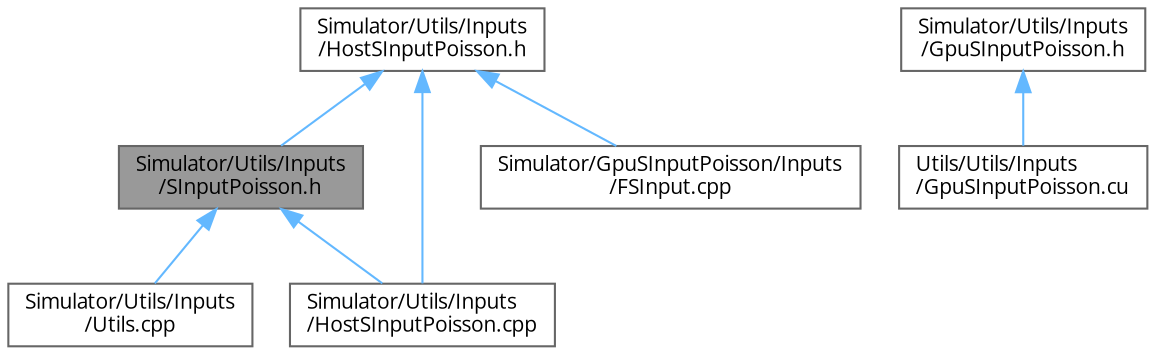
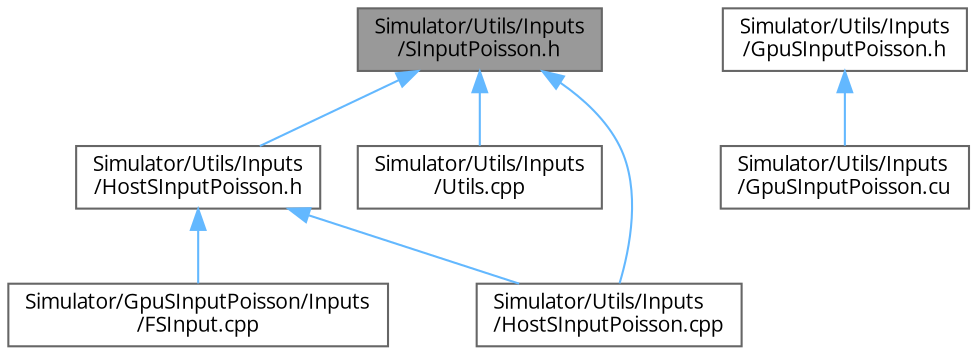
(323, 115) -> (329, 113)
(1023, 177) -> (845, 177)
